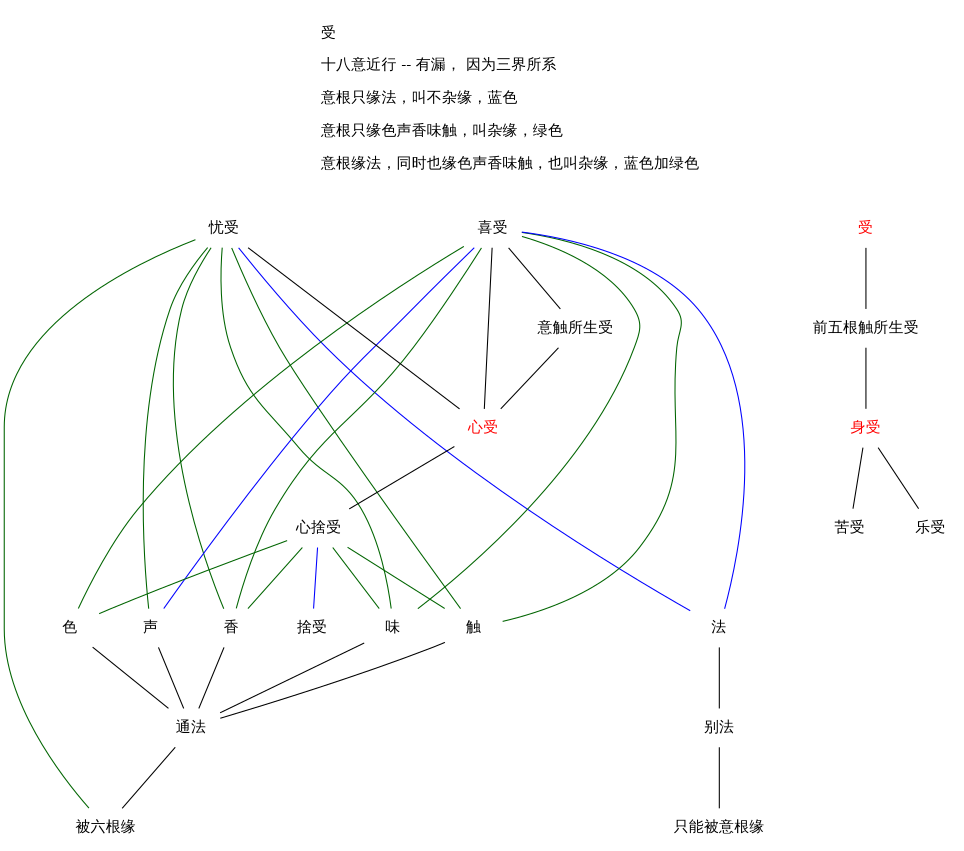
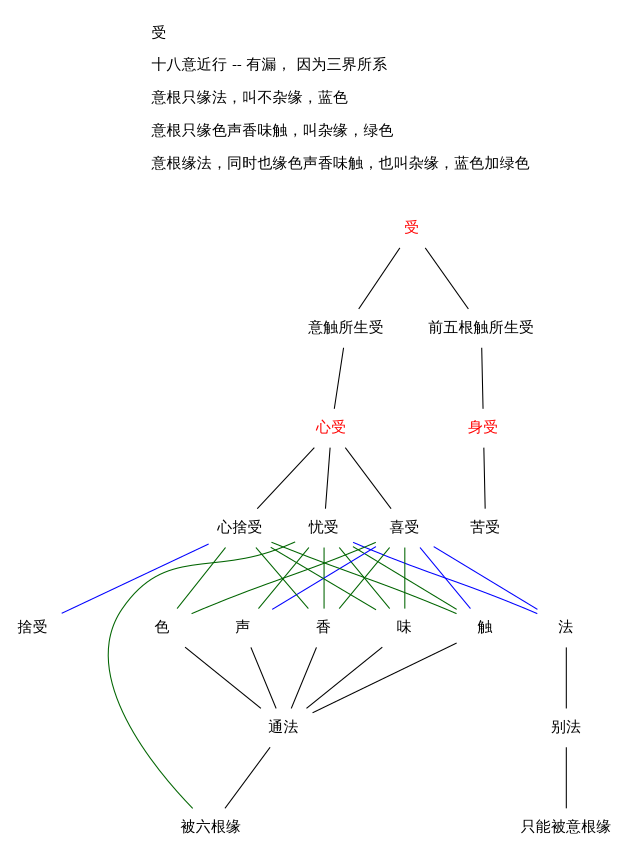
(534, 278) -> (379, 278)
(676, 422) -> (436, 567)
(931, 528) -> none
